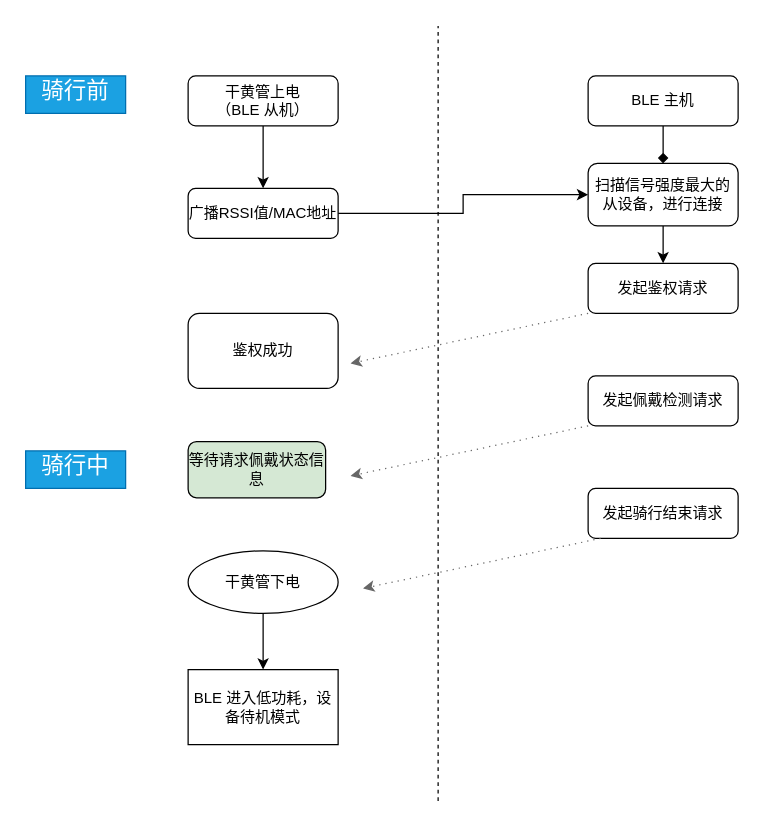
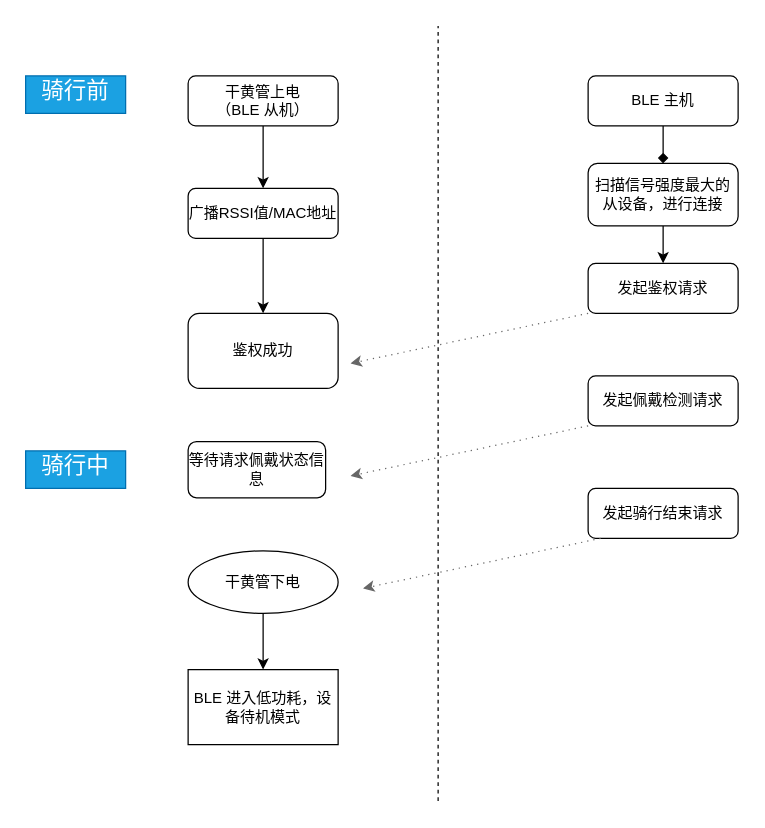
(463, 208) -> (263, 271)
(257, 469) -> (257, 469)
